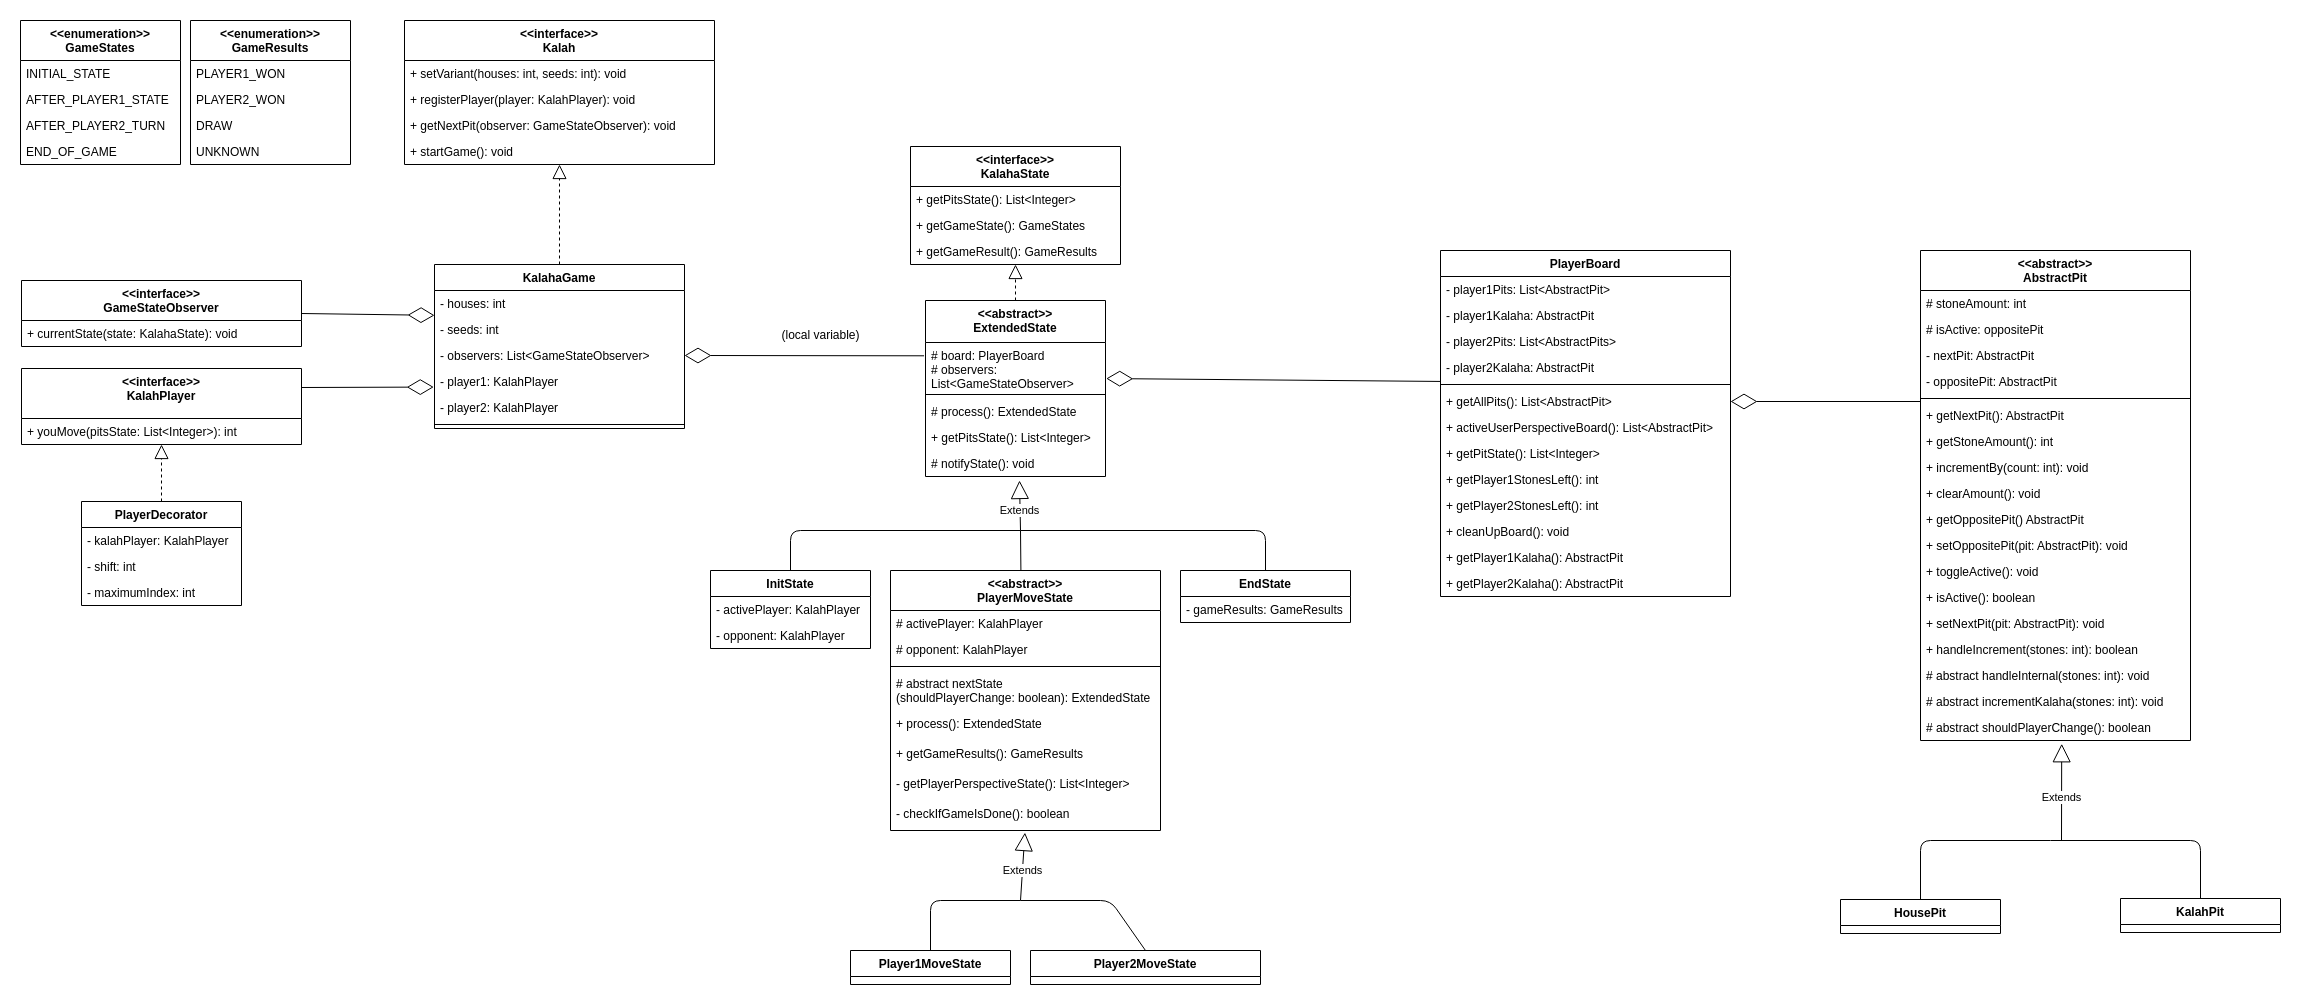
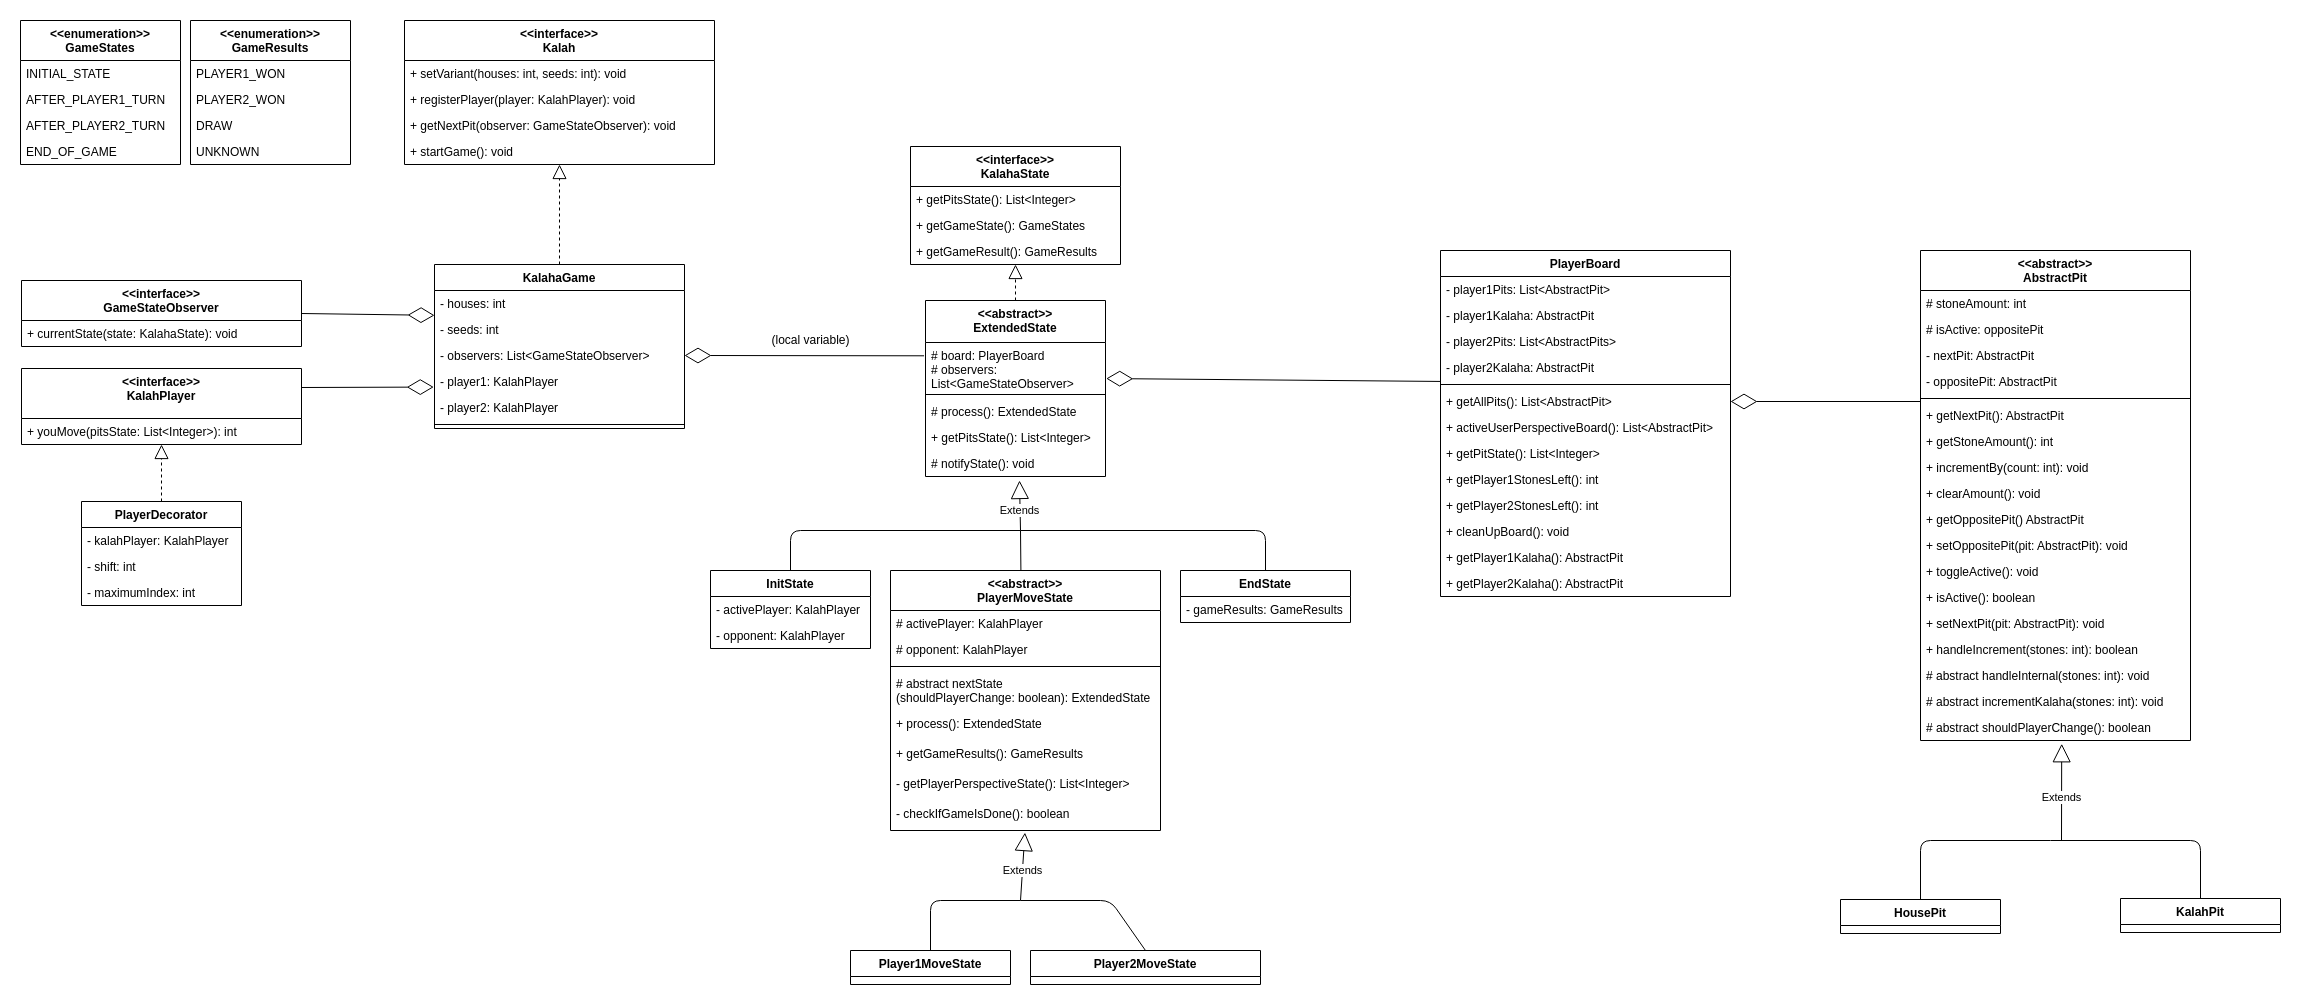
(90, 100) -> (86, 100)
(821, 336) -> (811, 341)
